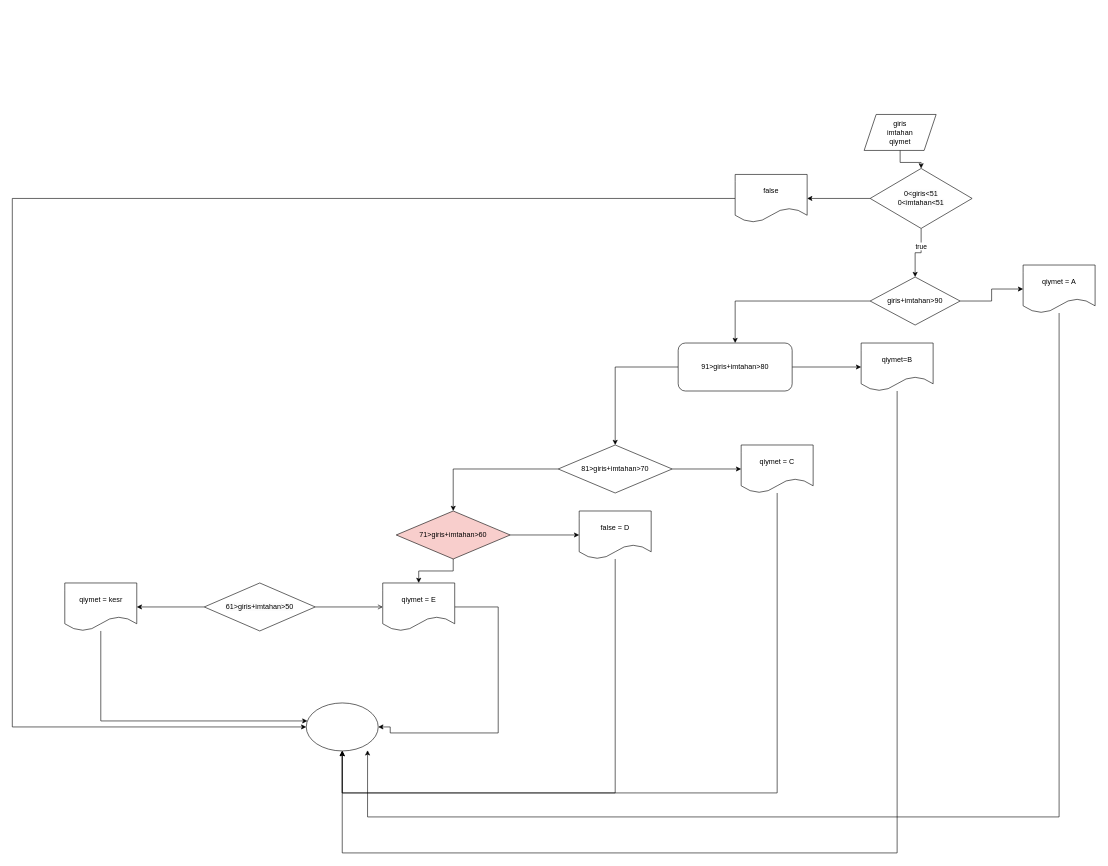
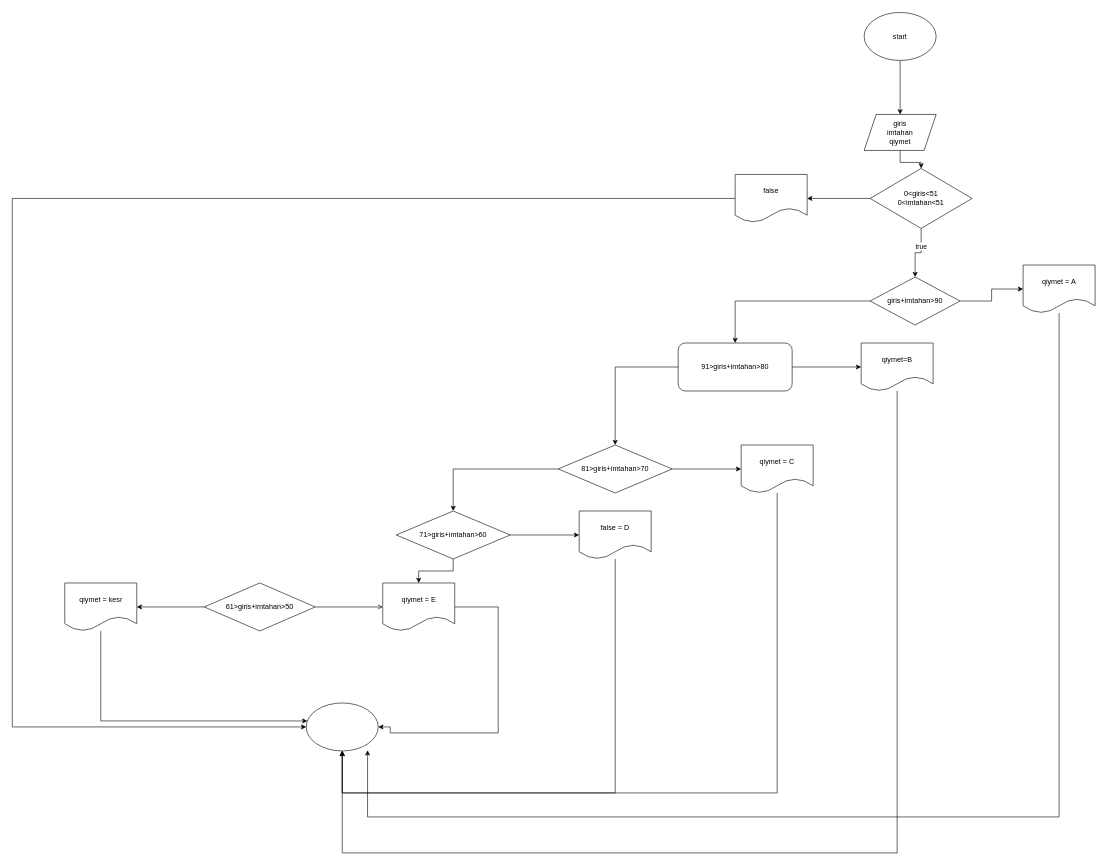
none -> (900, 36)
none -> (900, 108)
(453, 535) -> (453, 535)
